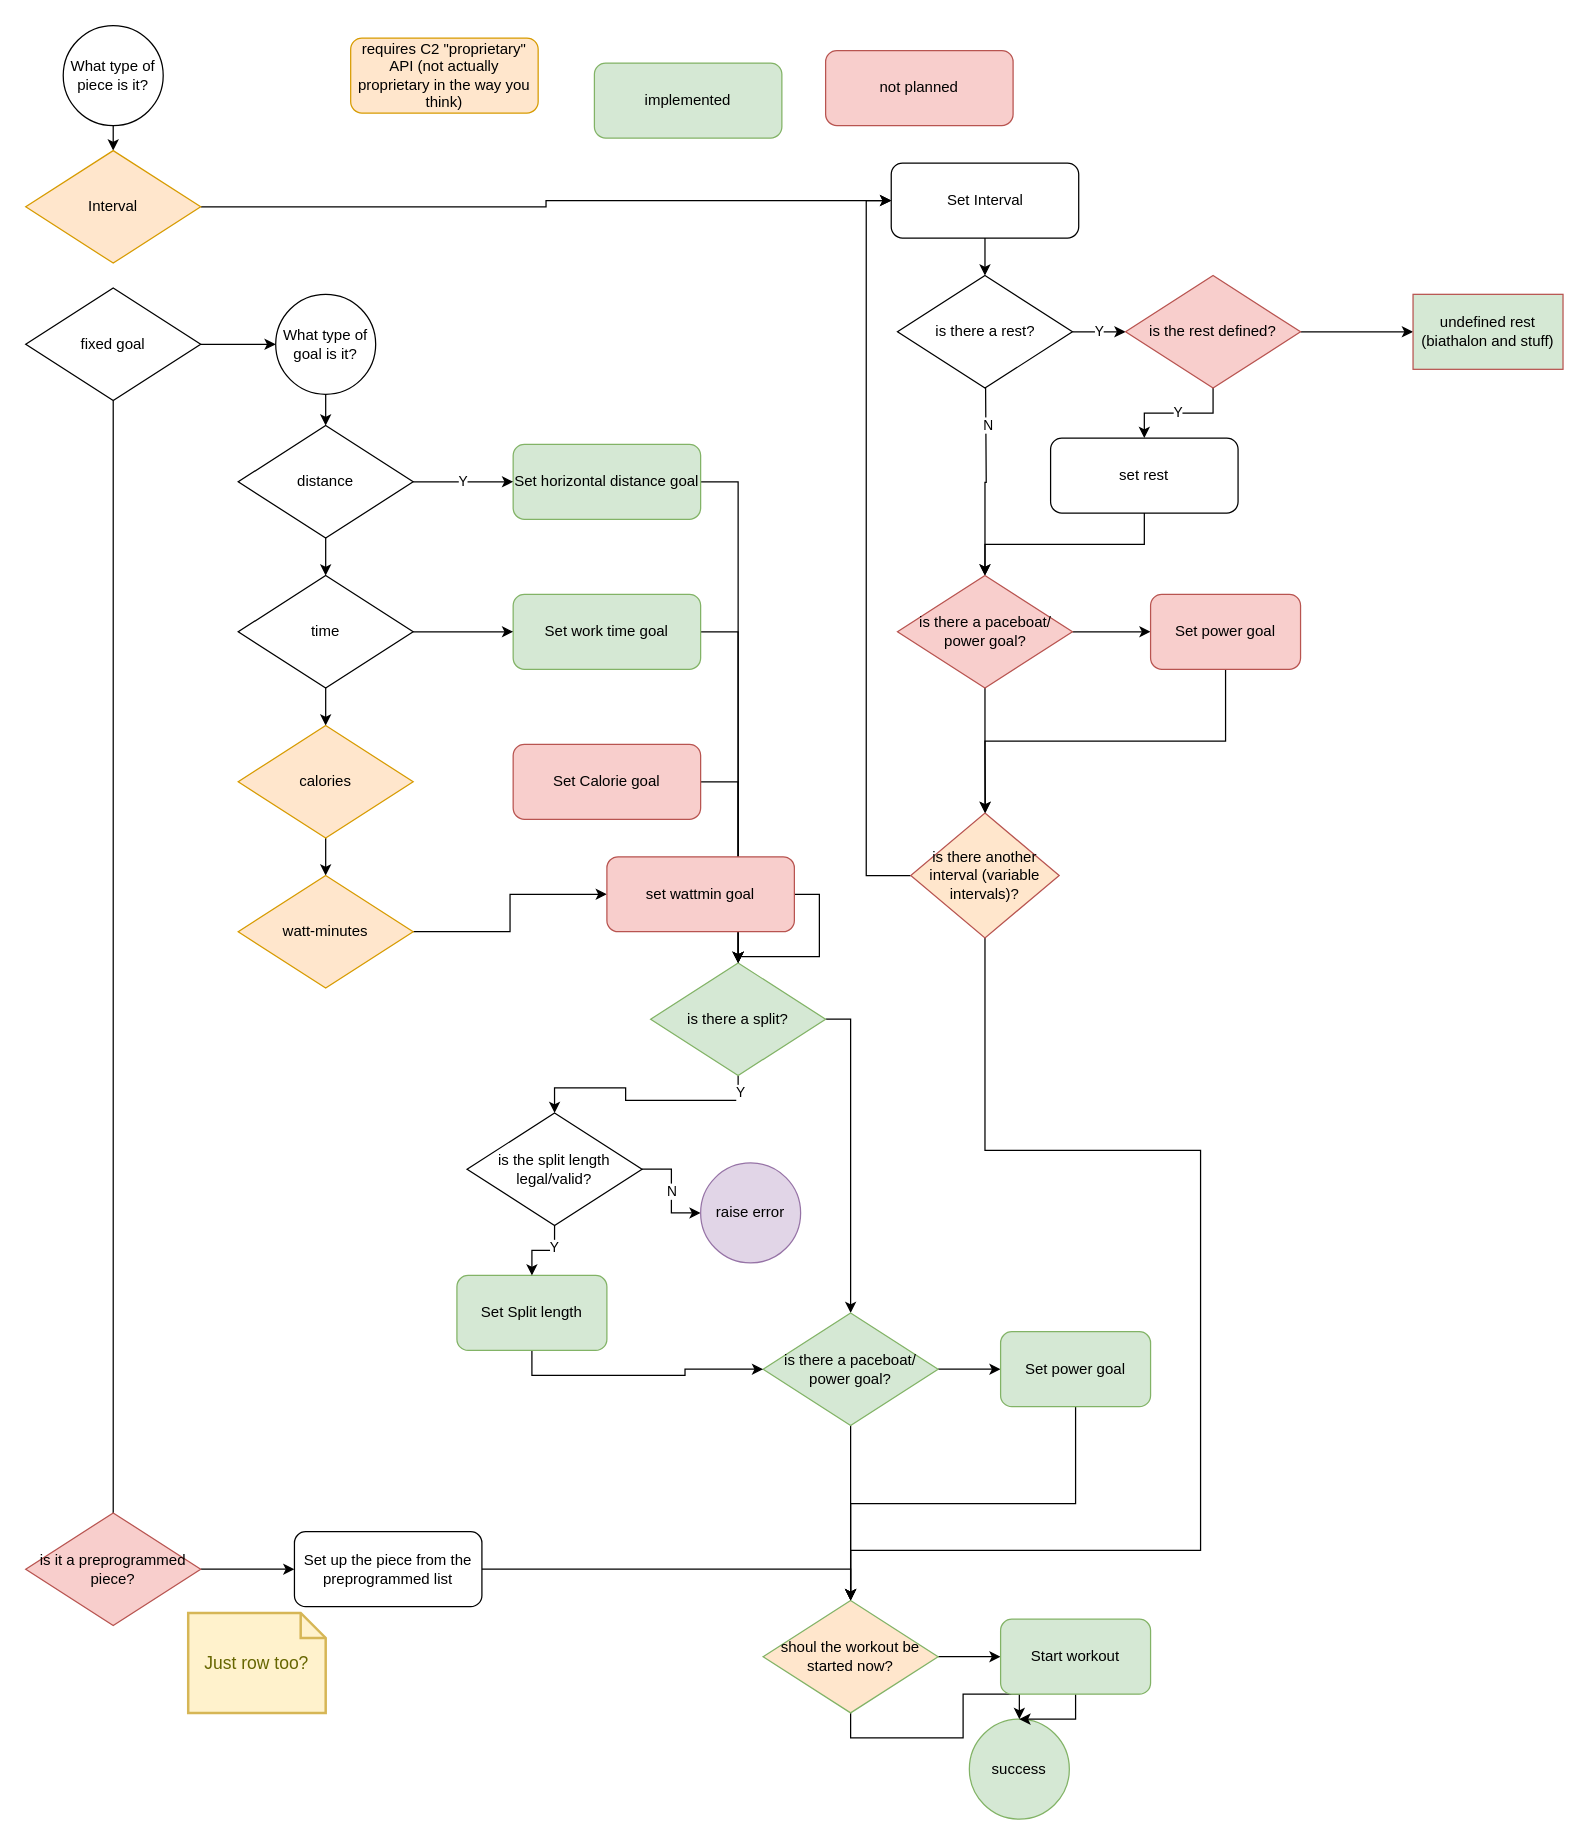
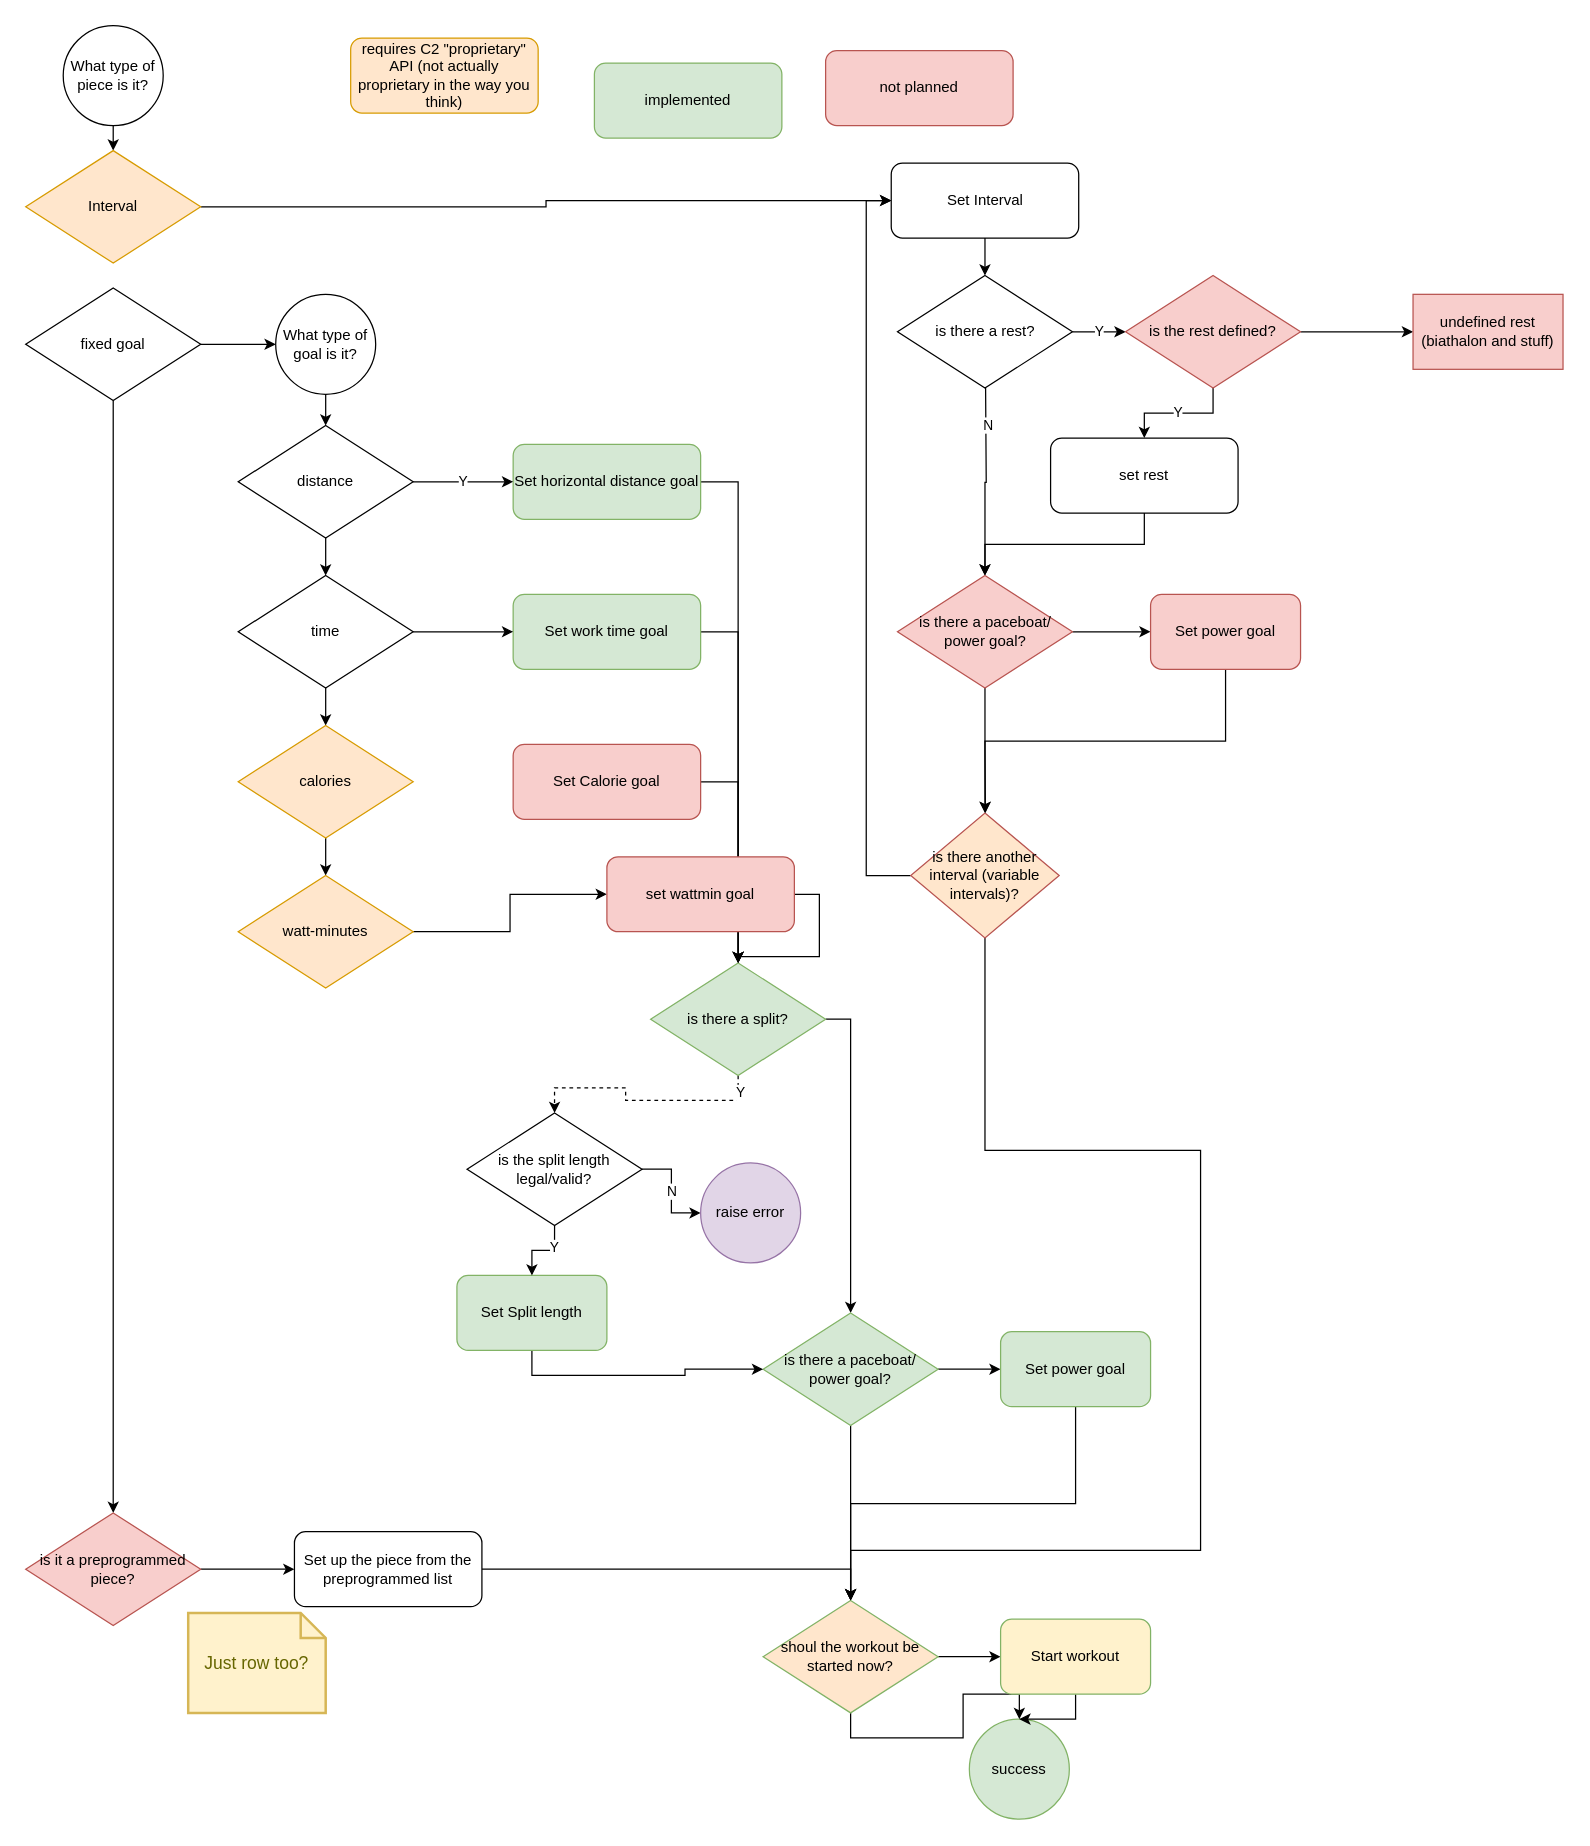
(1488, 332) -> (1488, 332)
(632, 1101) -> (632, 1101)
(113, 1506) -> (113, 1503)
(1076, 1657) -> (1076, 1657)
